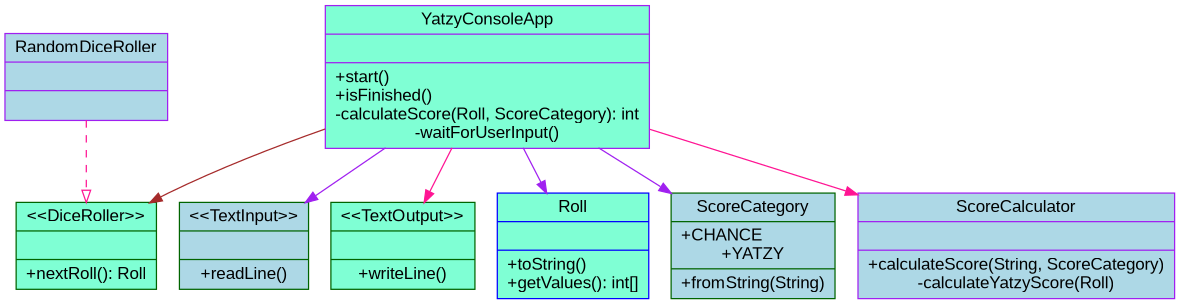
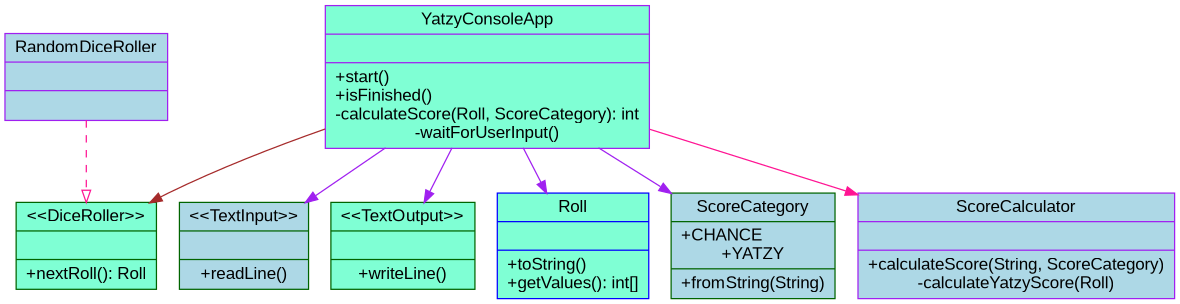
(441, 170) -> (441, 170)
